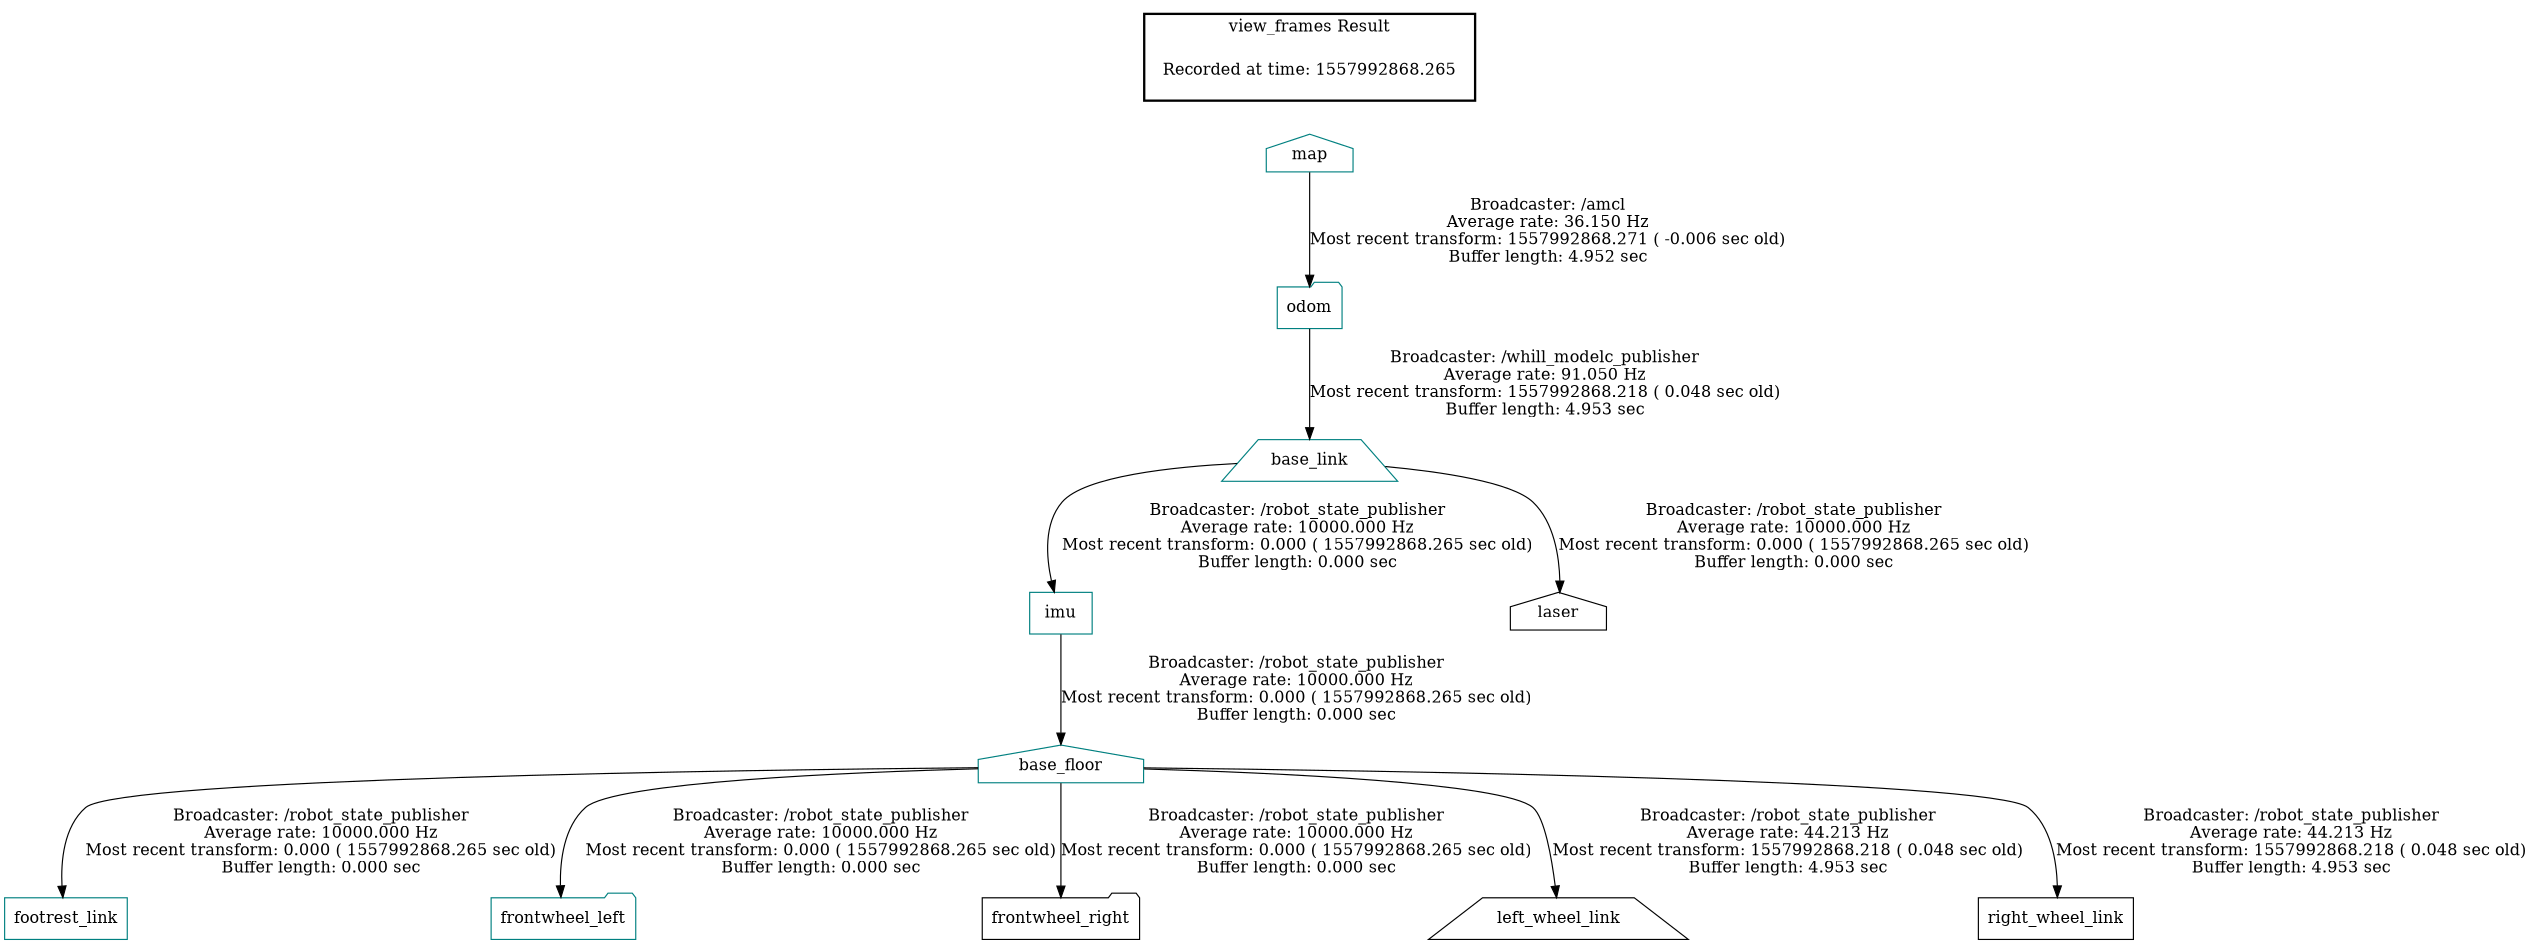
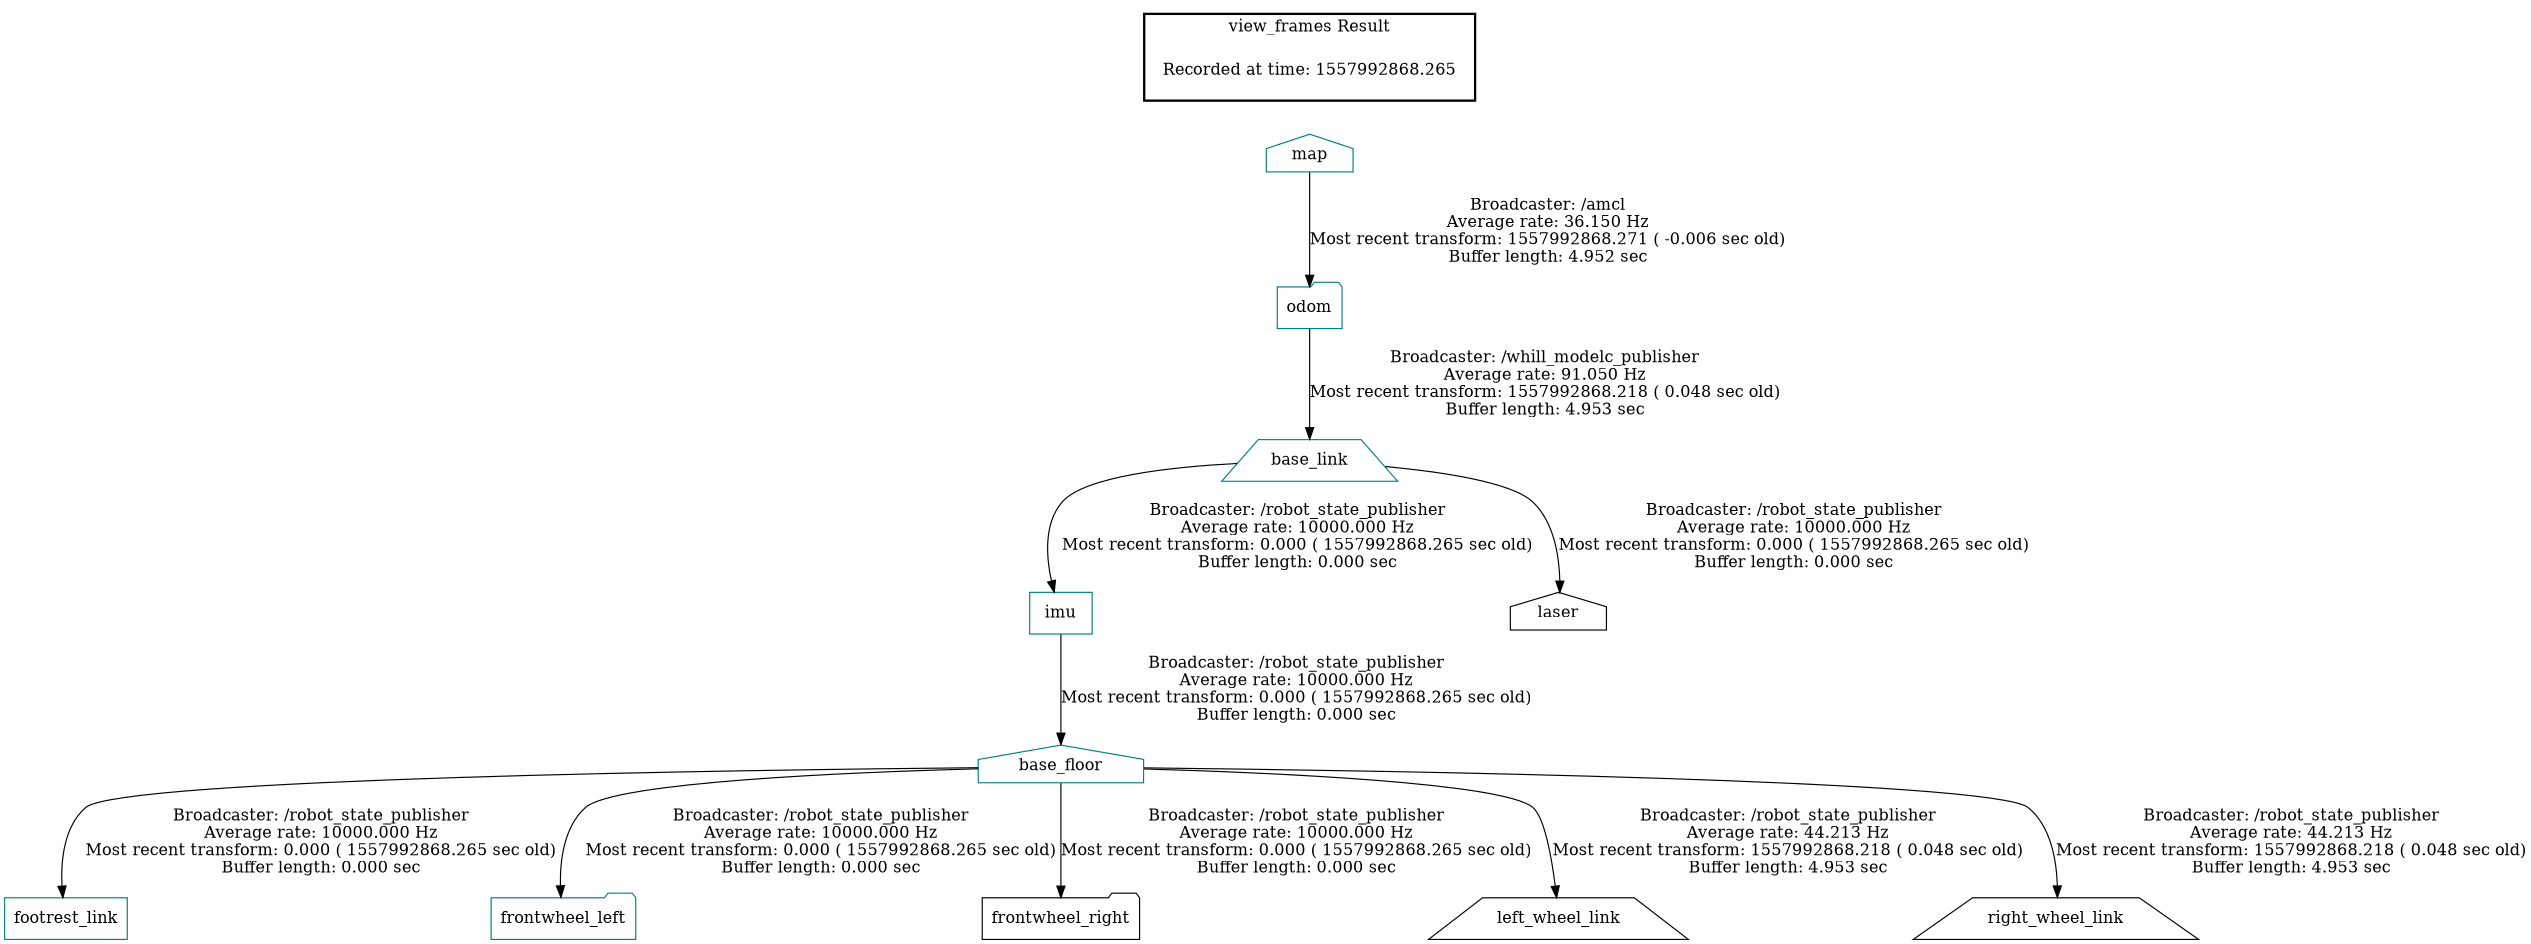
(2056, 919) -> (2056, 919)
